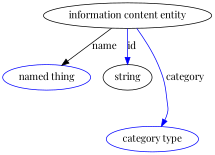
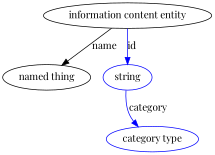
(161, 72) -> (127, 107)
(47, 77) -> (47, 77)
(128, 77) -> (128, 77)
